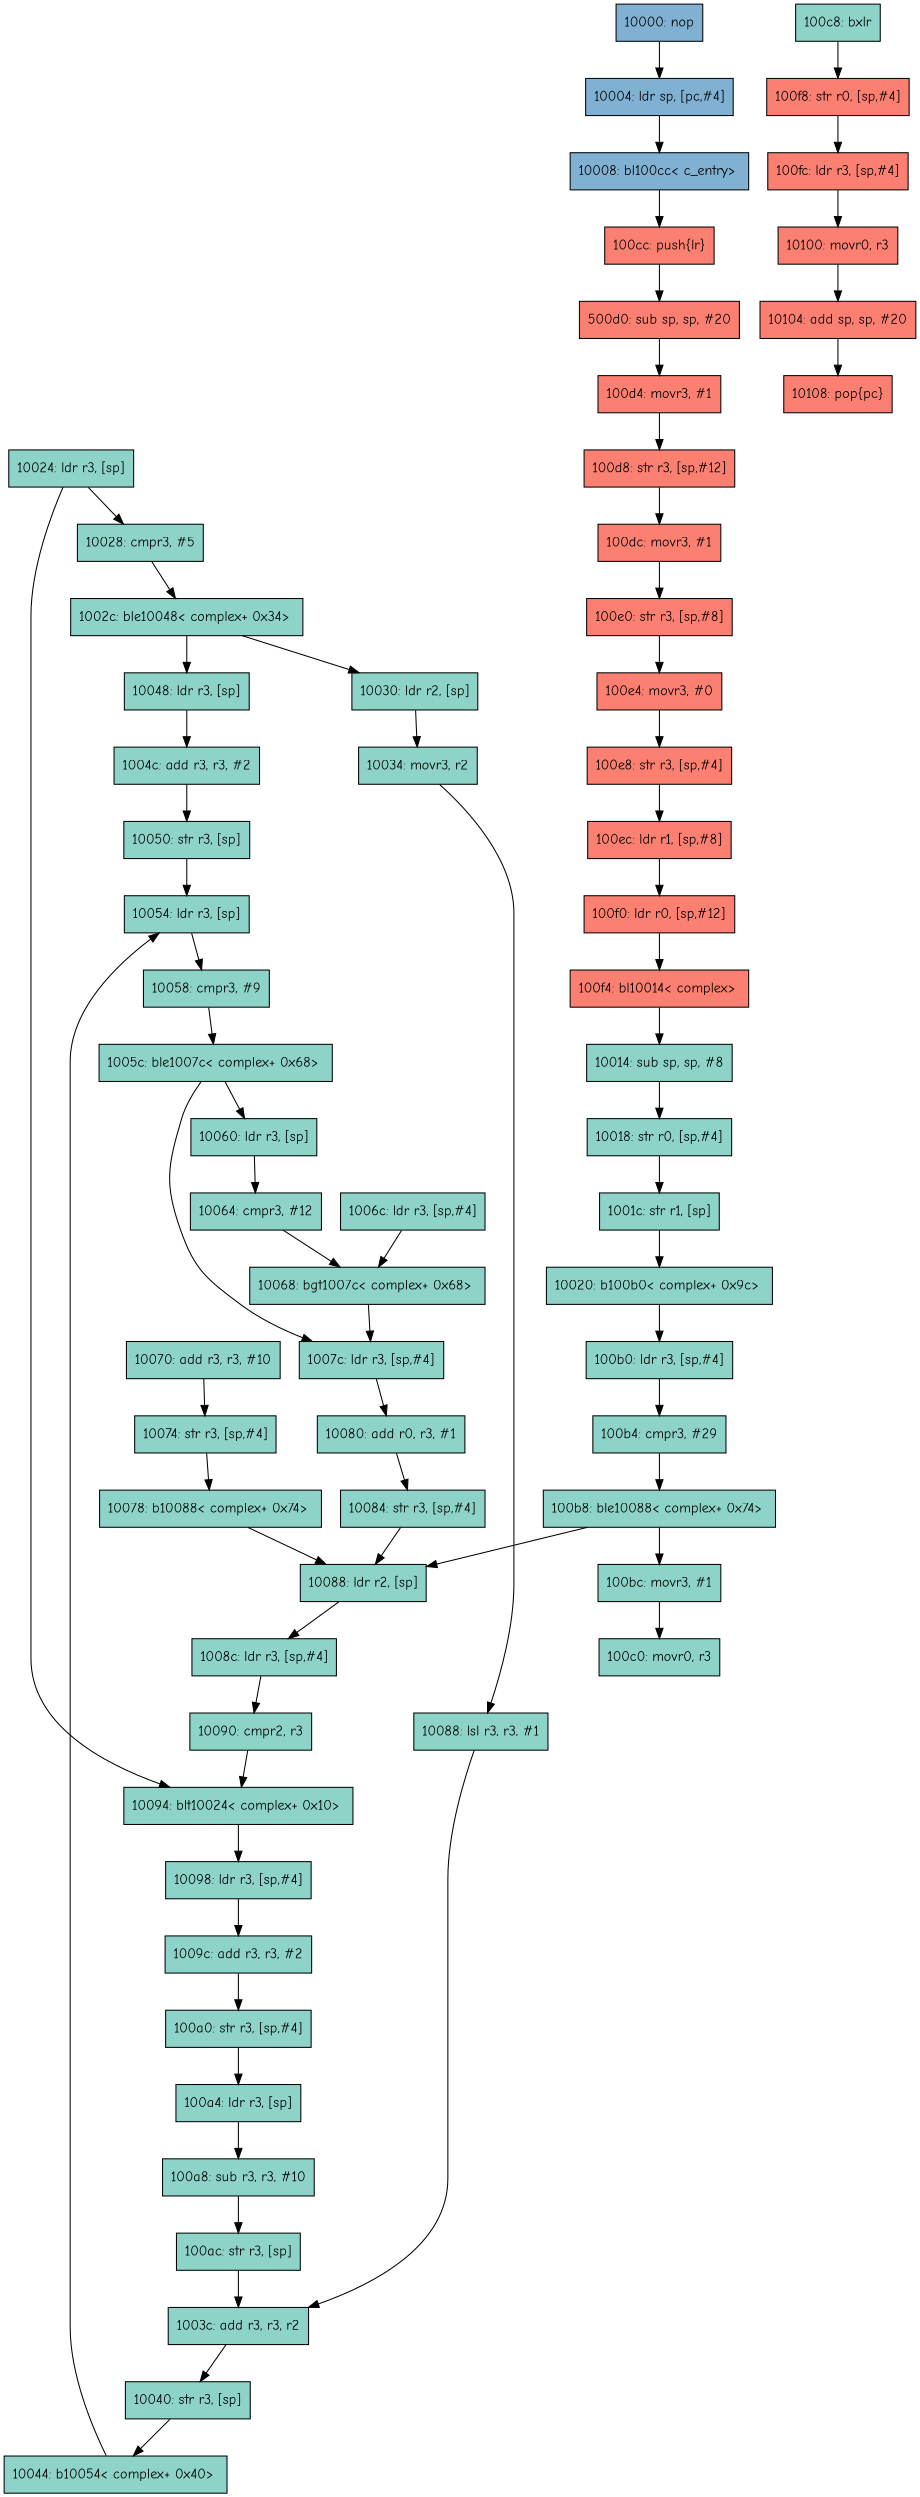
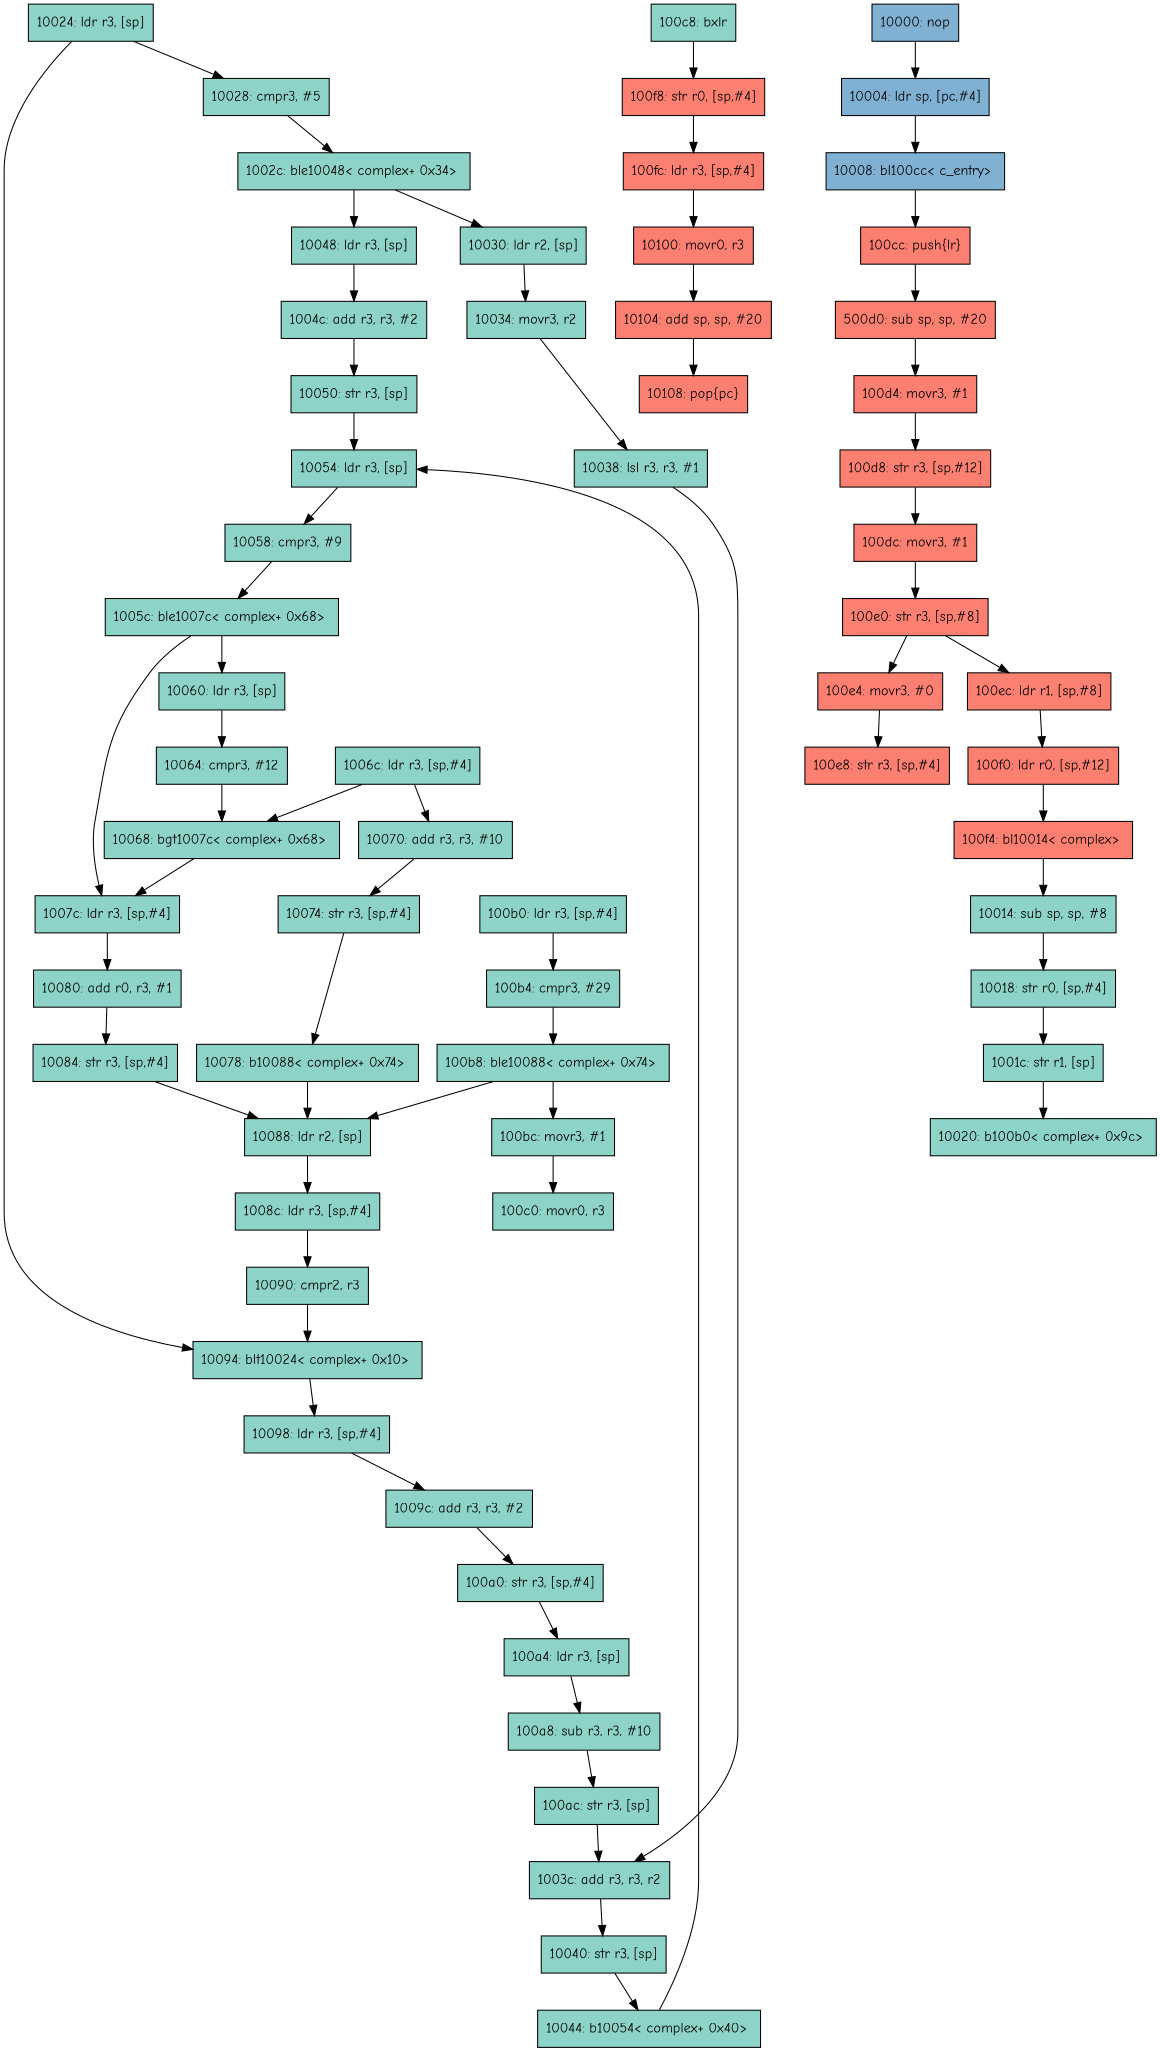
none -> (420, 798)
(659, 798) -> (972, 651)
(659, 1318) -> none
(481, 1732) -> (641, 469)
